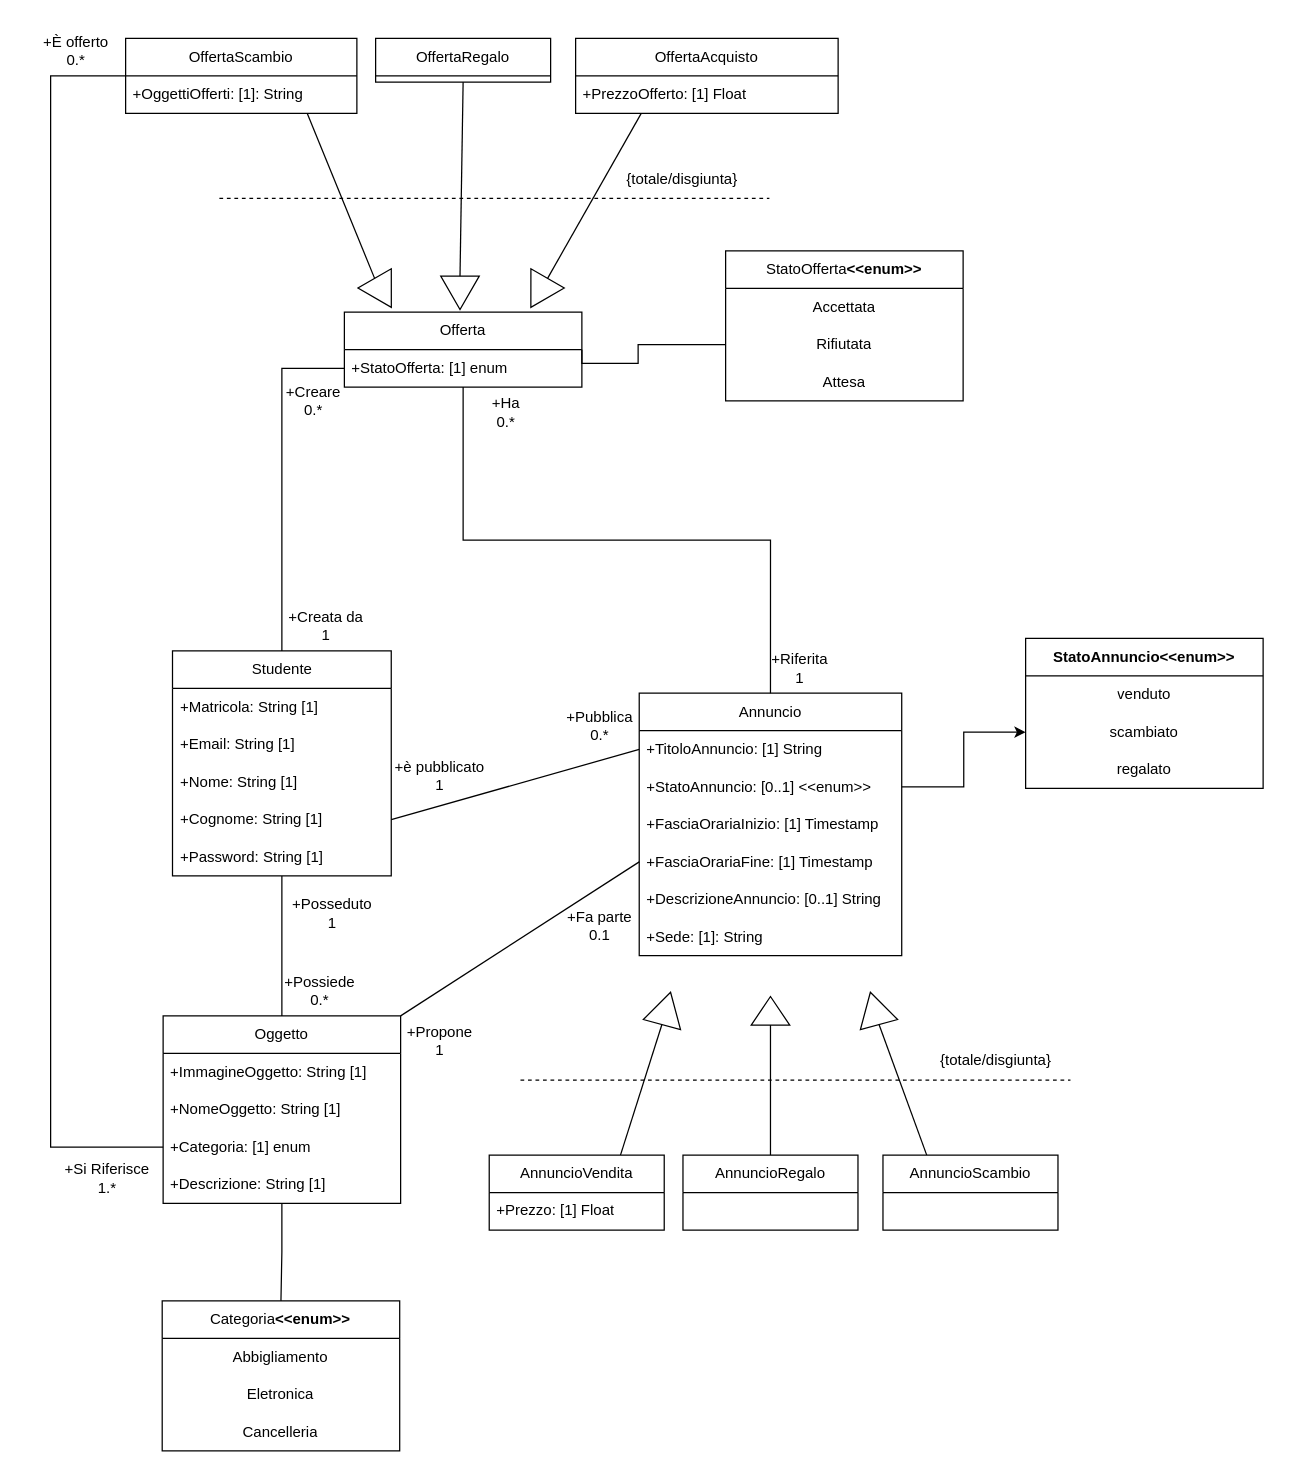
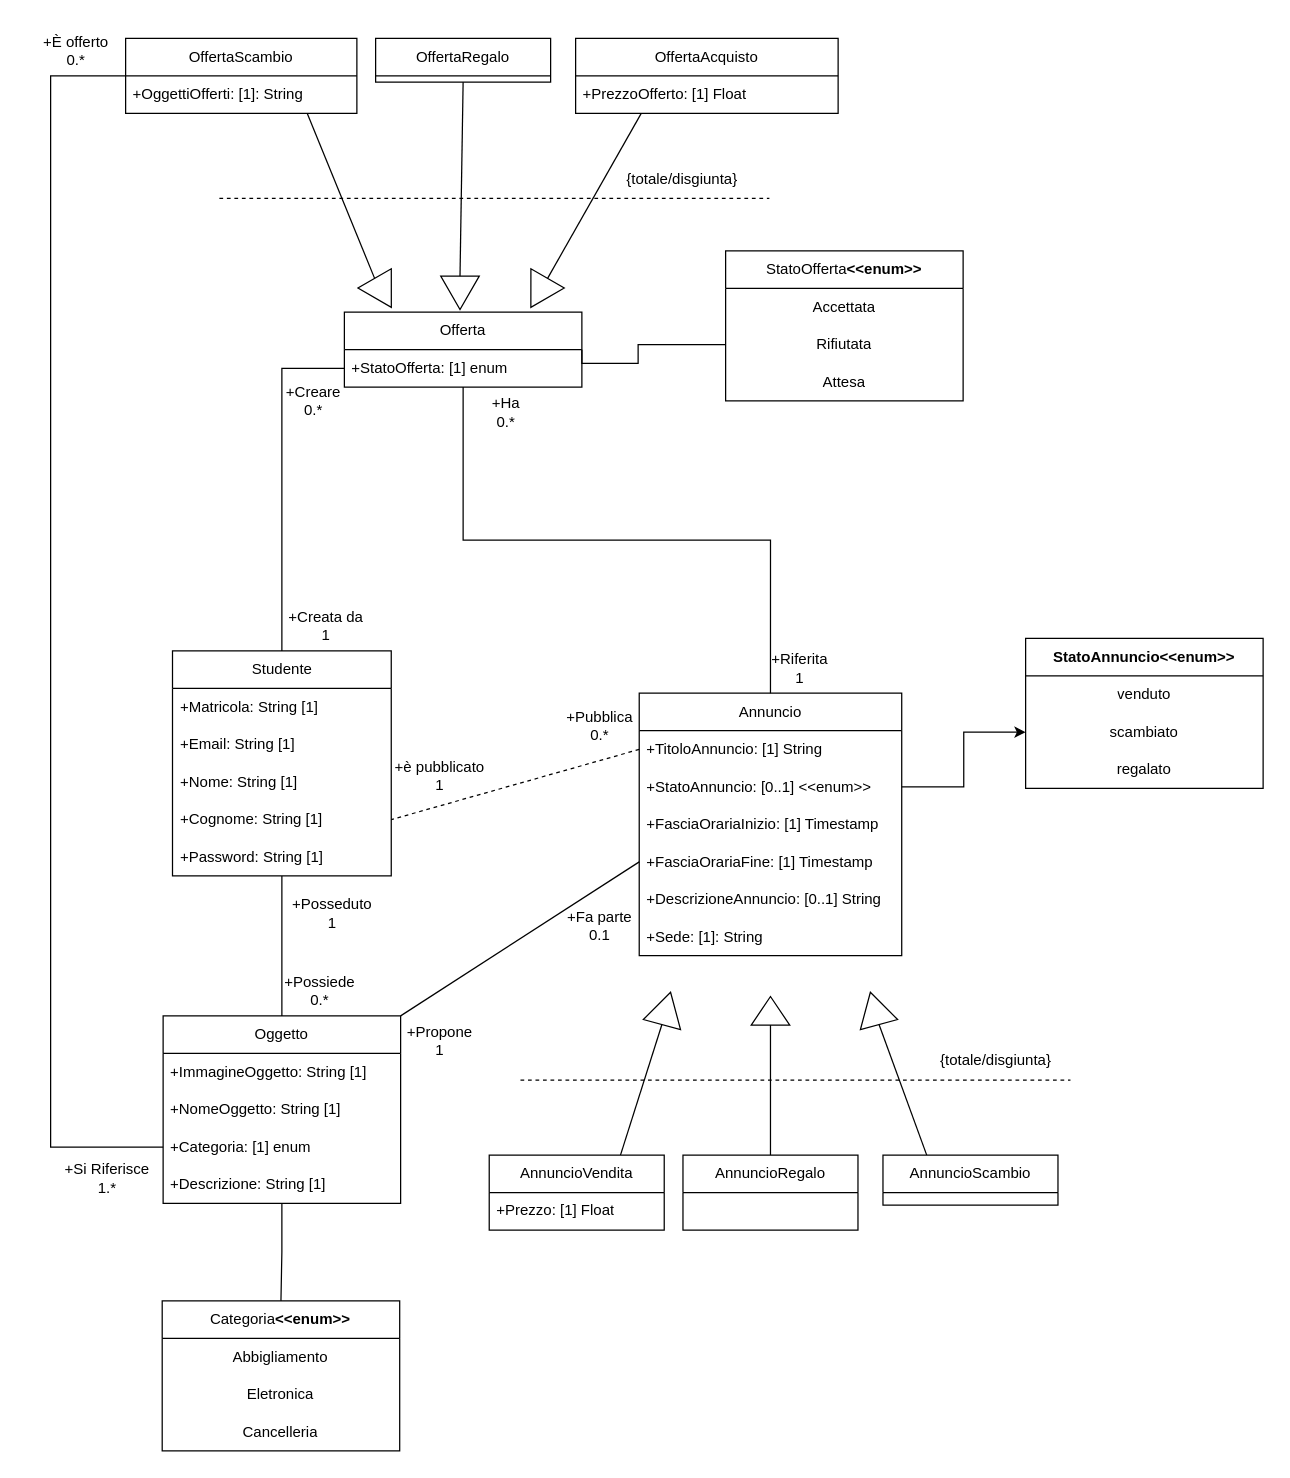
(516, 784) -> (516, 784)
(970, 1192) -> (970, 1180)
